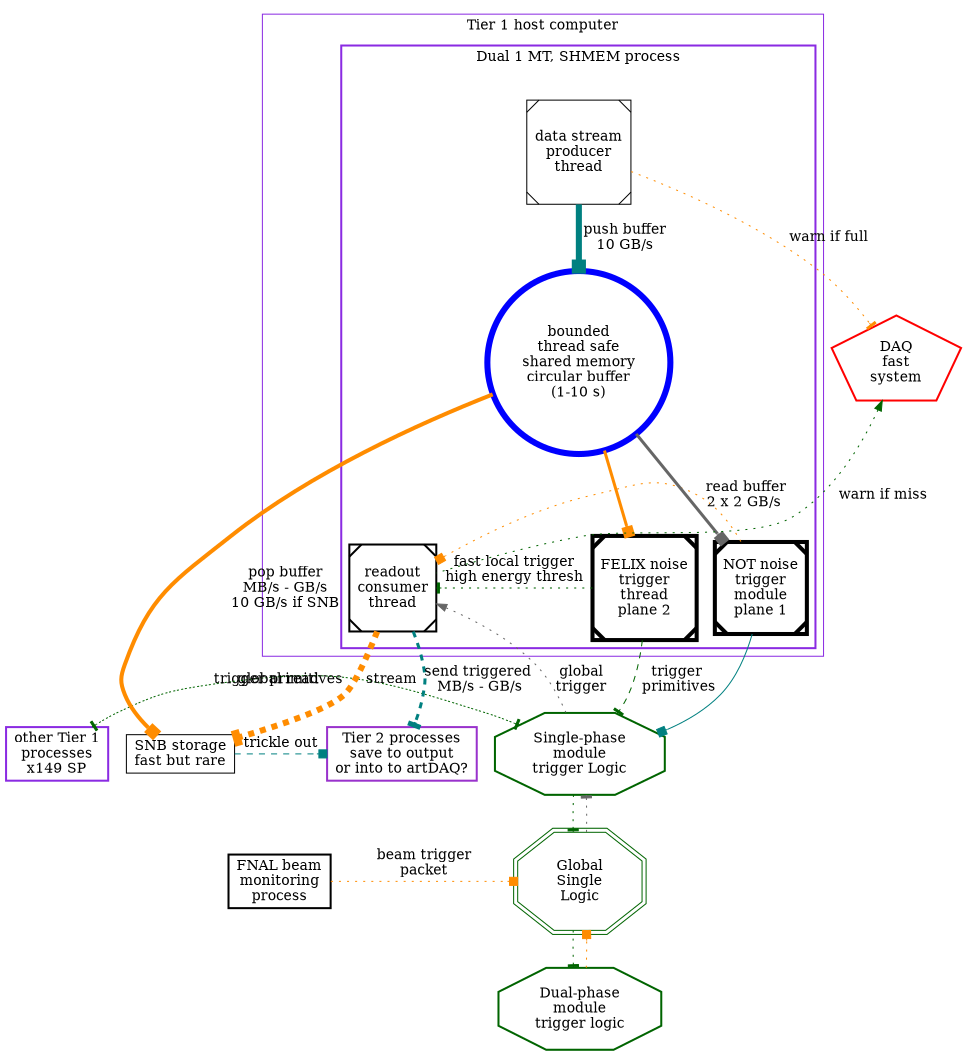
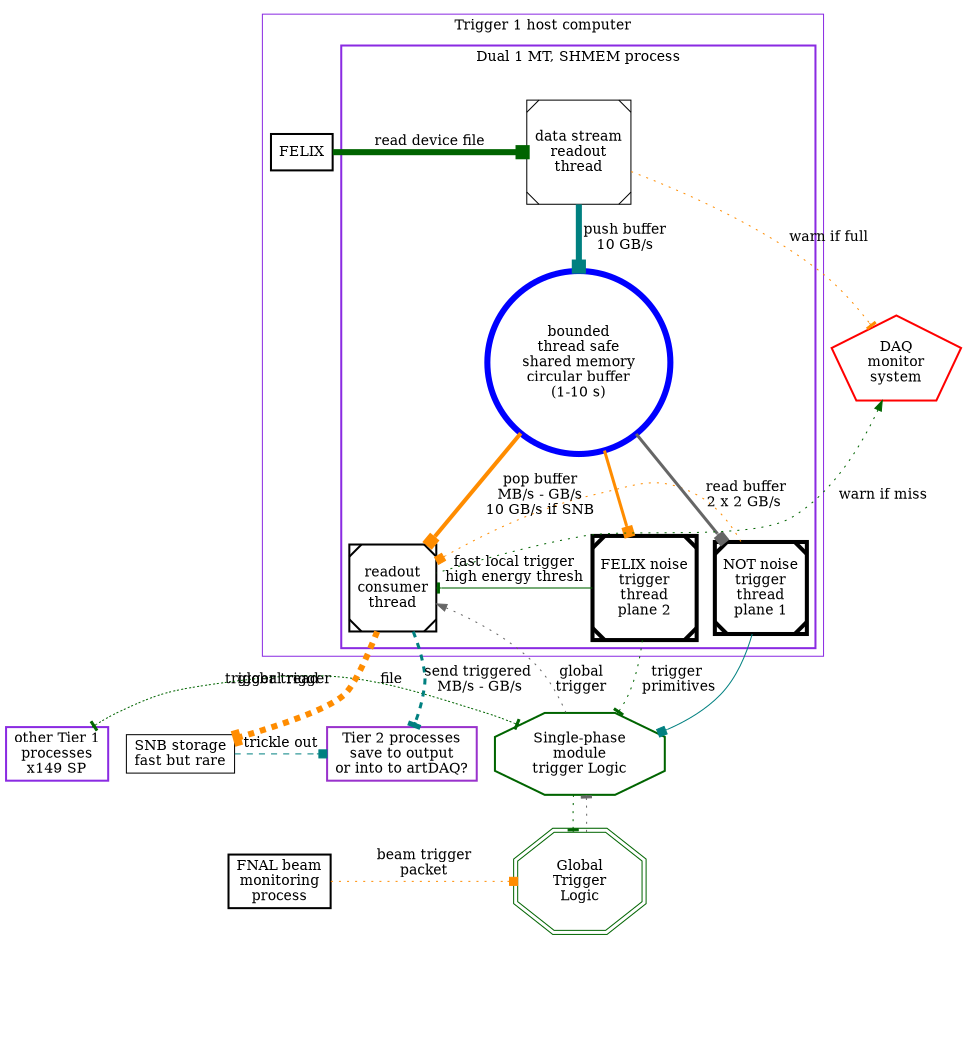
(543, 26) -> (543, 26)
none -> (302, 152)
(579, 152) -> (579, 152)
(896, 363) -> (896, 363)
(254, 519) -> (478, 485)
(517, 588) -> (517, 588)
(761, 588) -> (761, 588)
(635, 676) -> (635, 676)
(279, 680) -> (279, 680)
(389, 680) -> (389, 680)
(580, 881) -> (580, 881)
(580, 1009) -> none
